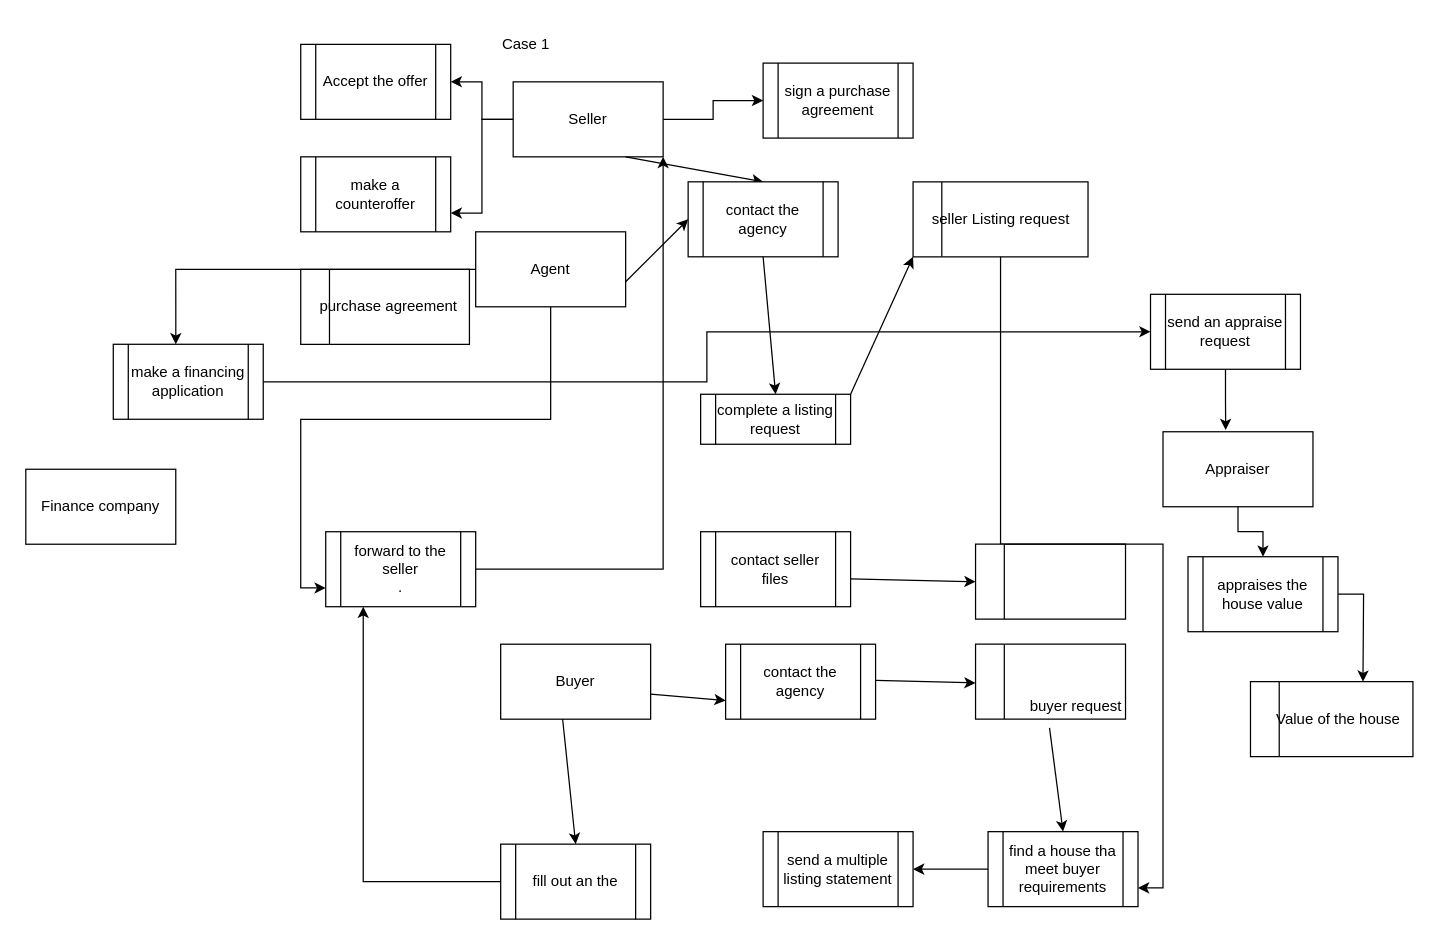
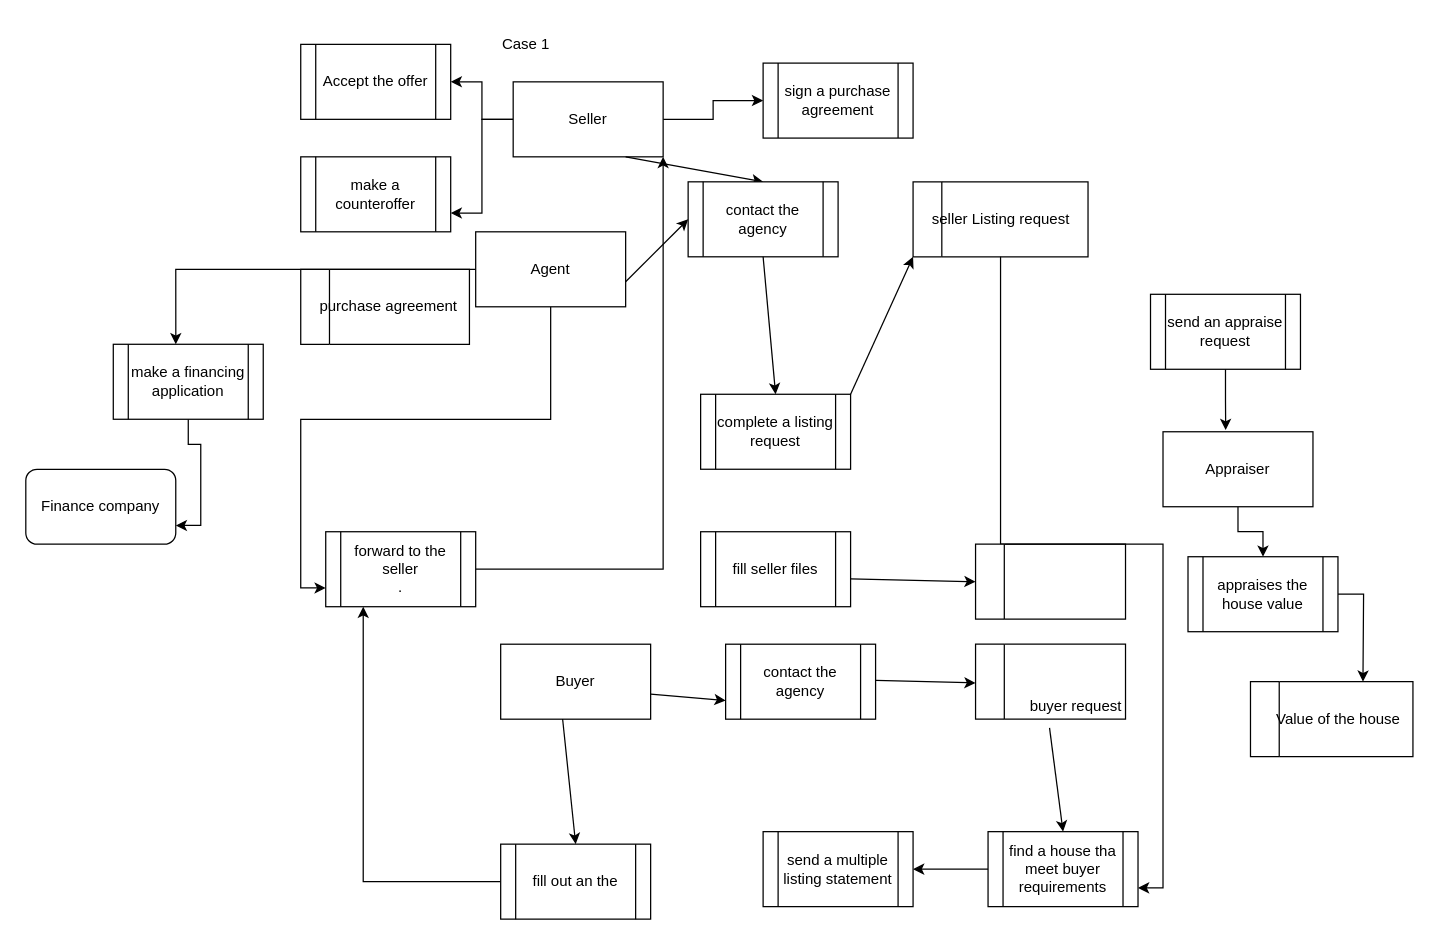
(707, 361) -> (201, 474)
(776, 419) -> (776, 432)
(101, 507) -> (101, 507)
(776, 569) -> (776, 569)
